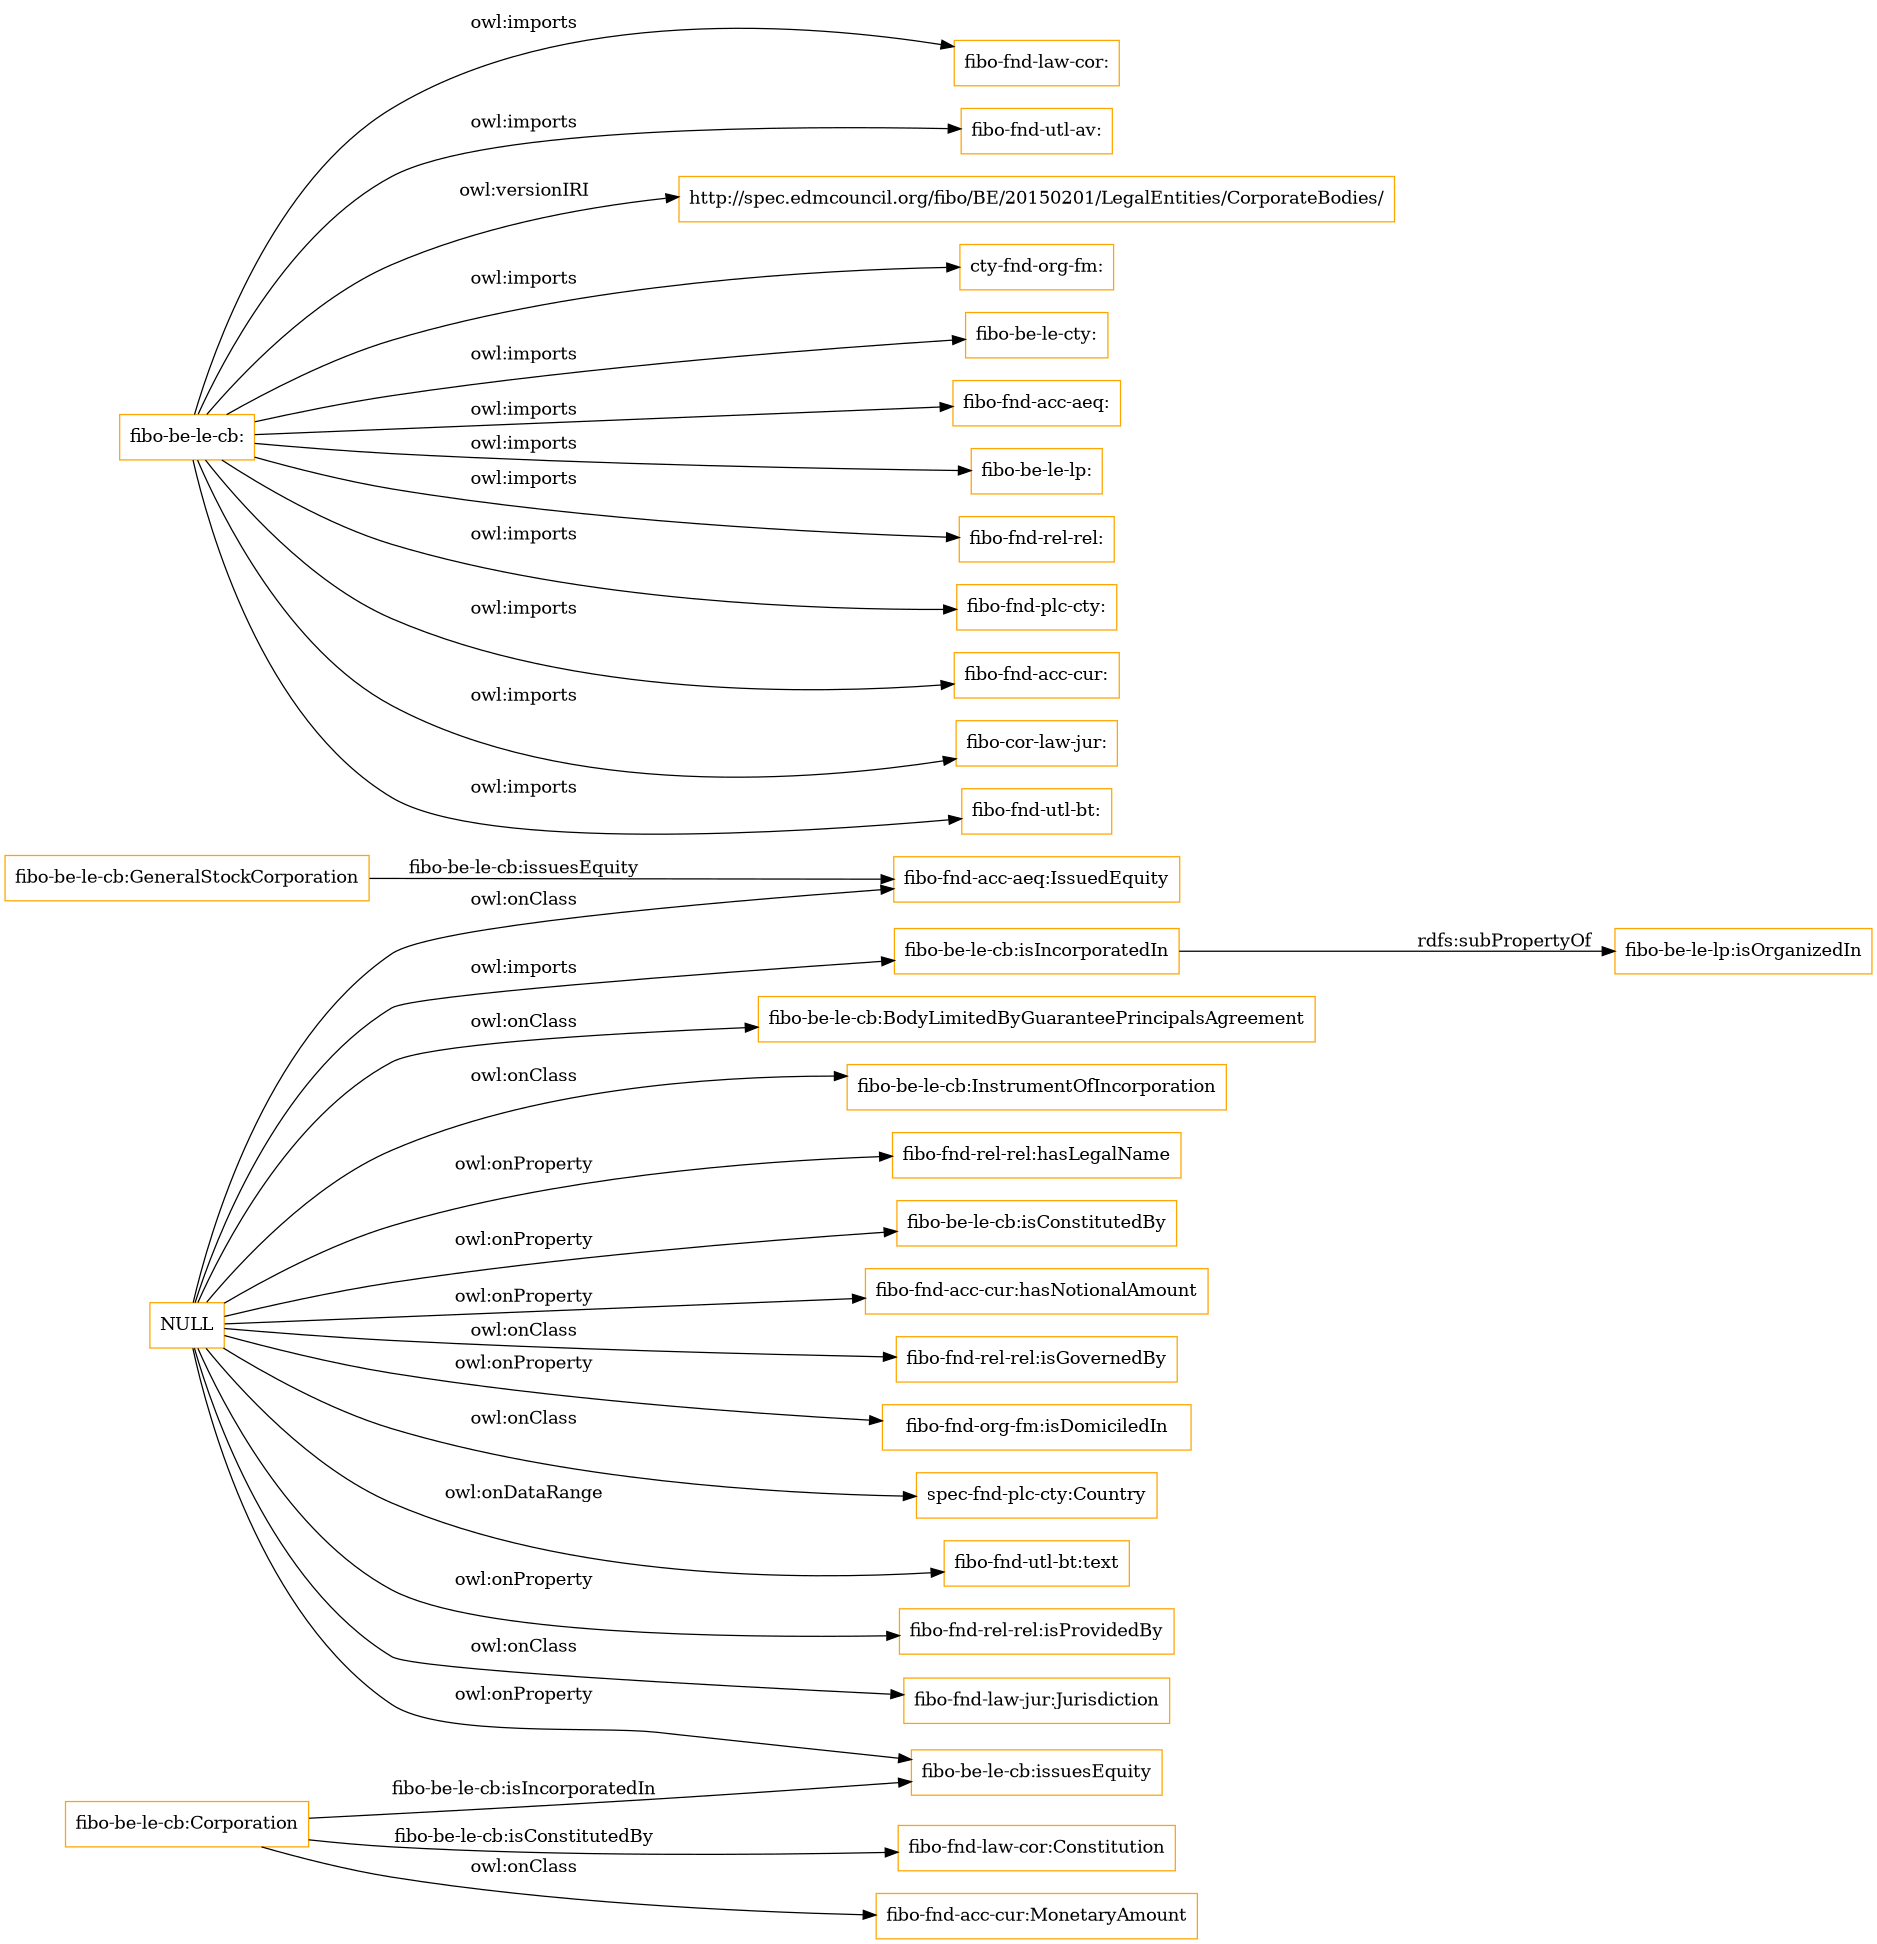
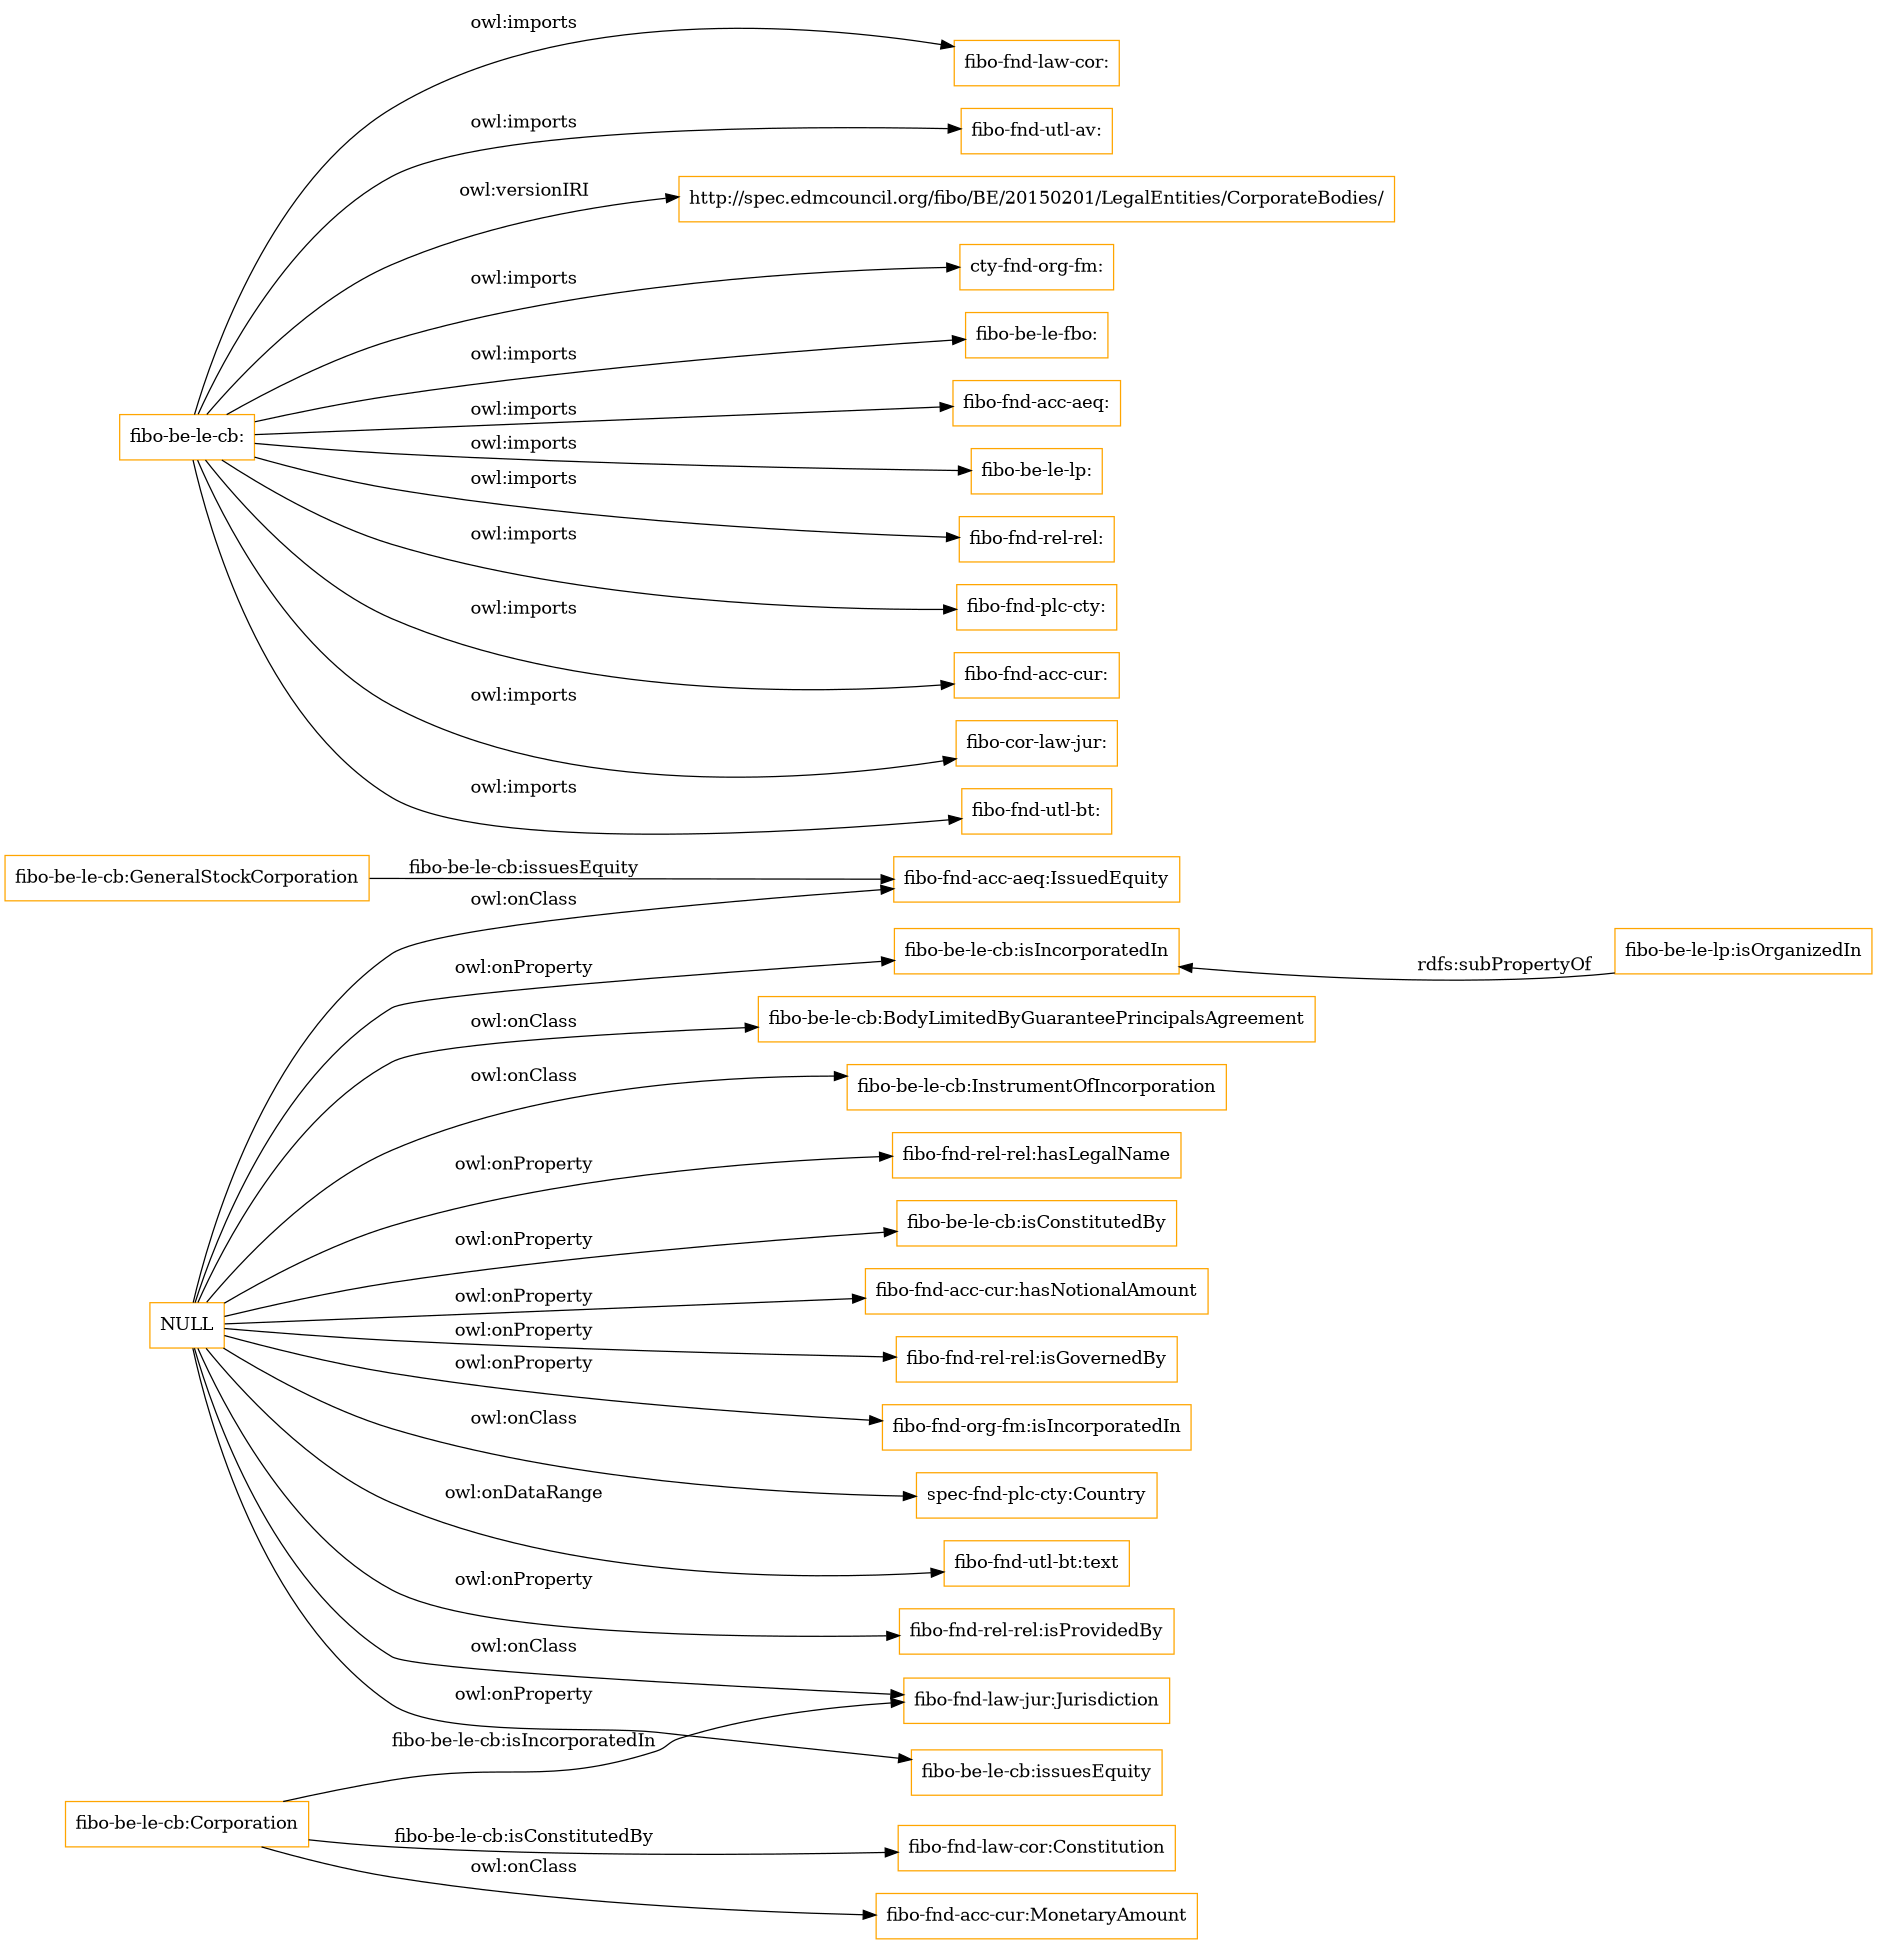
(1037, 335) -> (1037, 335)
(1391, 951) -> (1403, 980)
(524, 968) -> (524, 968)
(524, 1331) -> (524, 1331)
(1037, 1427) -> (1037, 1427)
(604, 1802) -> (590, 1767)
